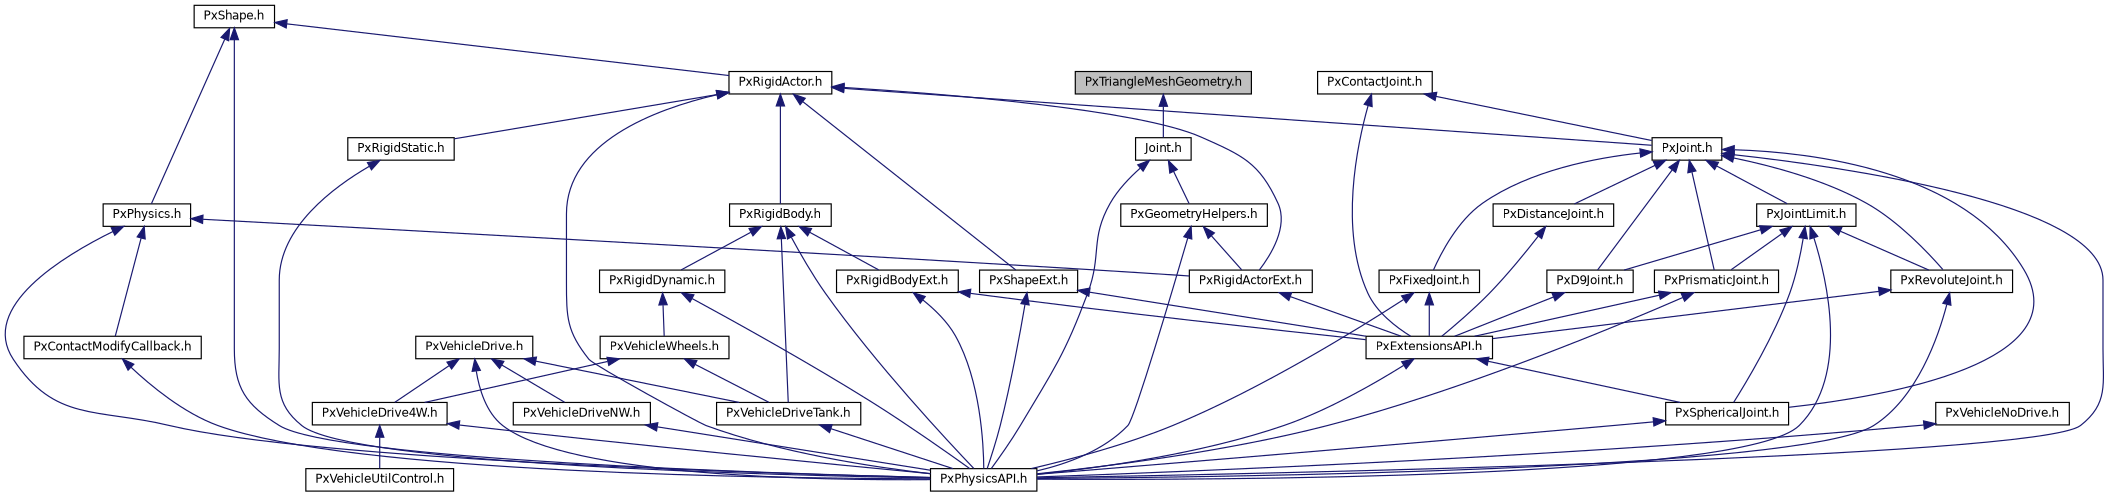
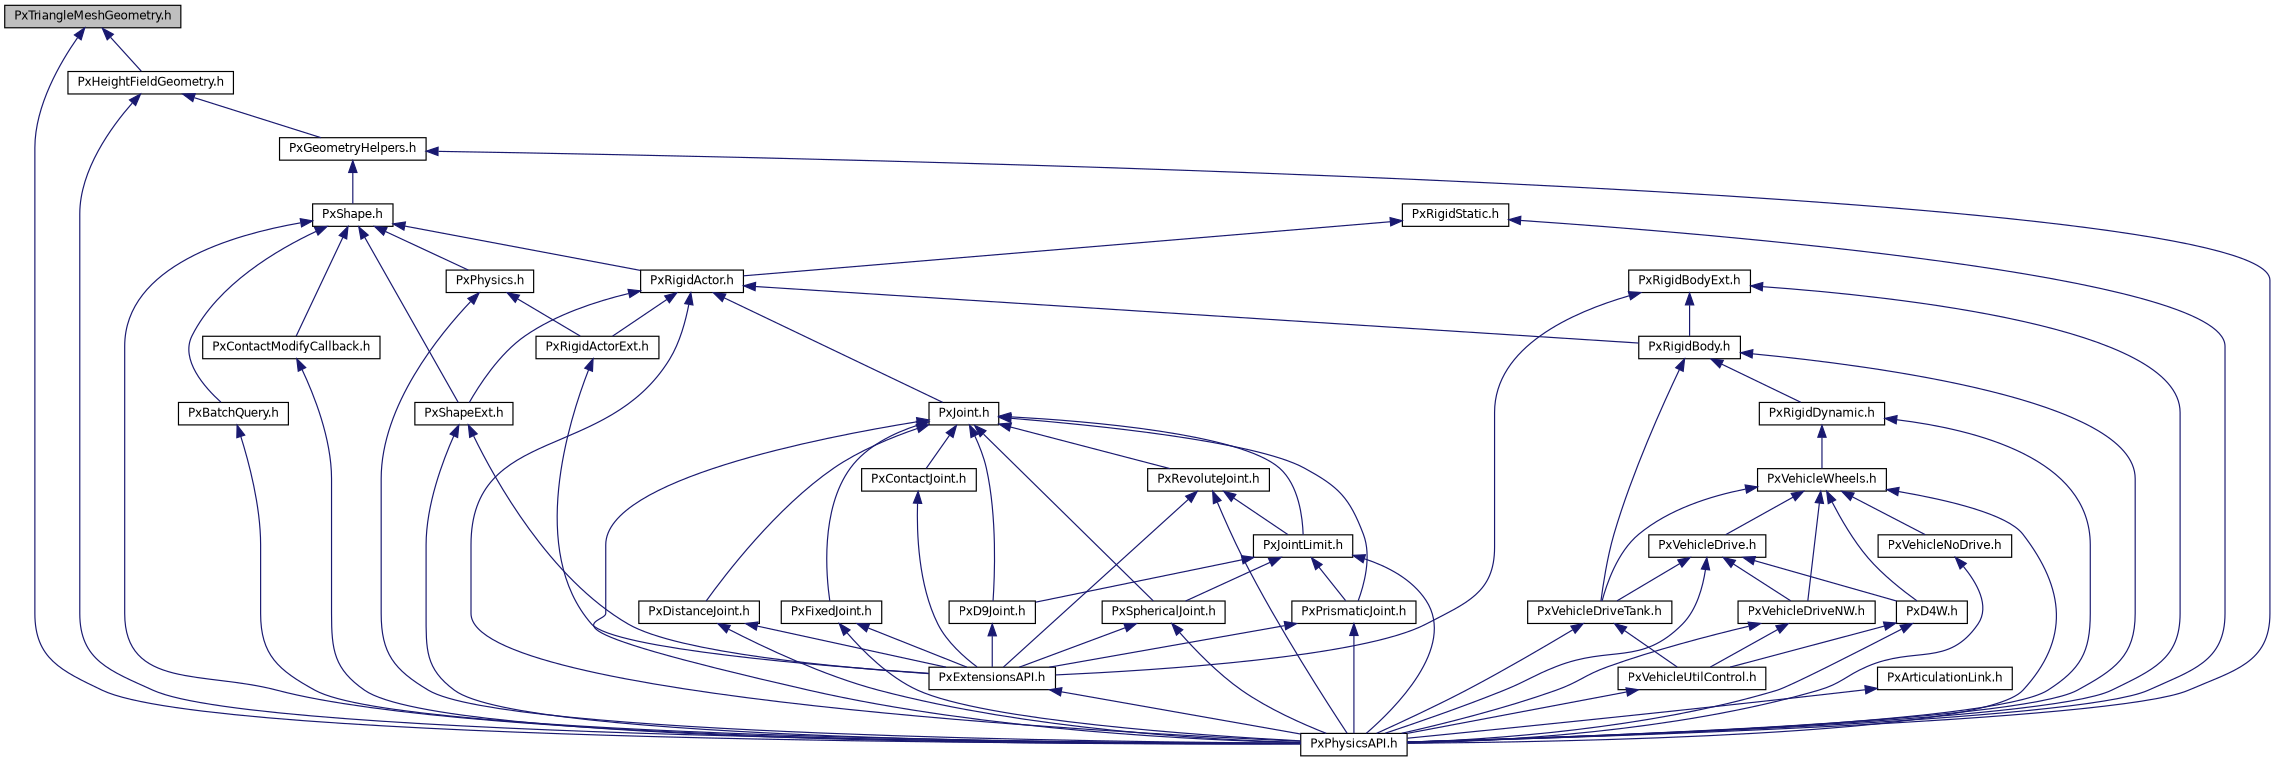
(586, 117) -> (1067, 249)
(1544, 118) -> (938, 452)
(1163, 149) -> (151, 83)
(837, 247) -> (1690, 321)
(1885, 251) -> (1261, 516)
(1227, 253) -> (353, 188)
(128, 287) -> (320, 287)
none -> (411, 320)
(1584, 382) -> (1072, 647)
none -> (233, 414)
(380, 414) -> (1932, 612)
none -> (1759, 516)
none -> (1889, 516)
none -> (1814, 552)
none -> (1640, 641)
none -> (1744, 648)
none -> (1945, 678)
none -> (2026, 686)
none -> (921, 700)
none -> (211, 711)
none -> (1517, 713)
